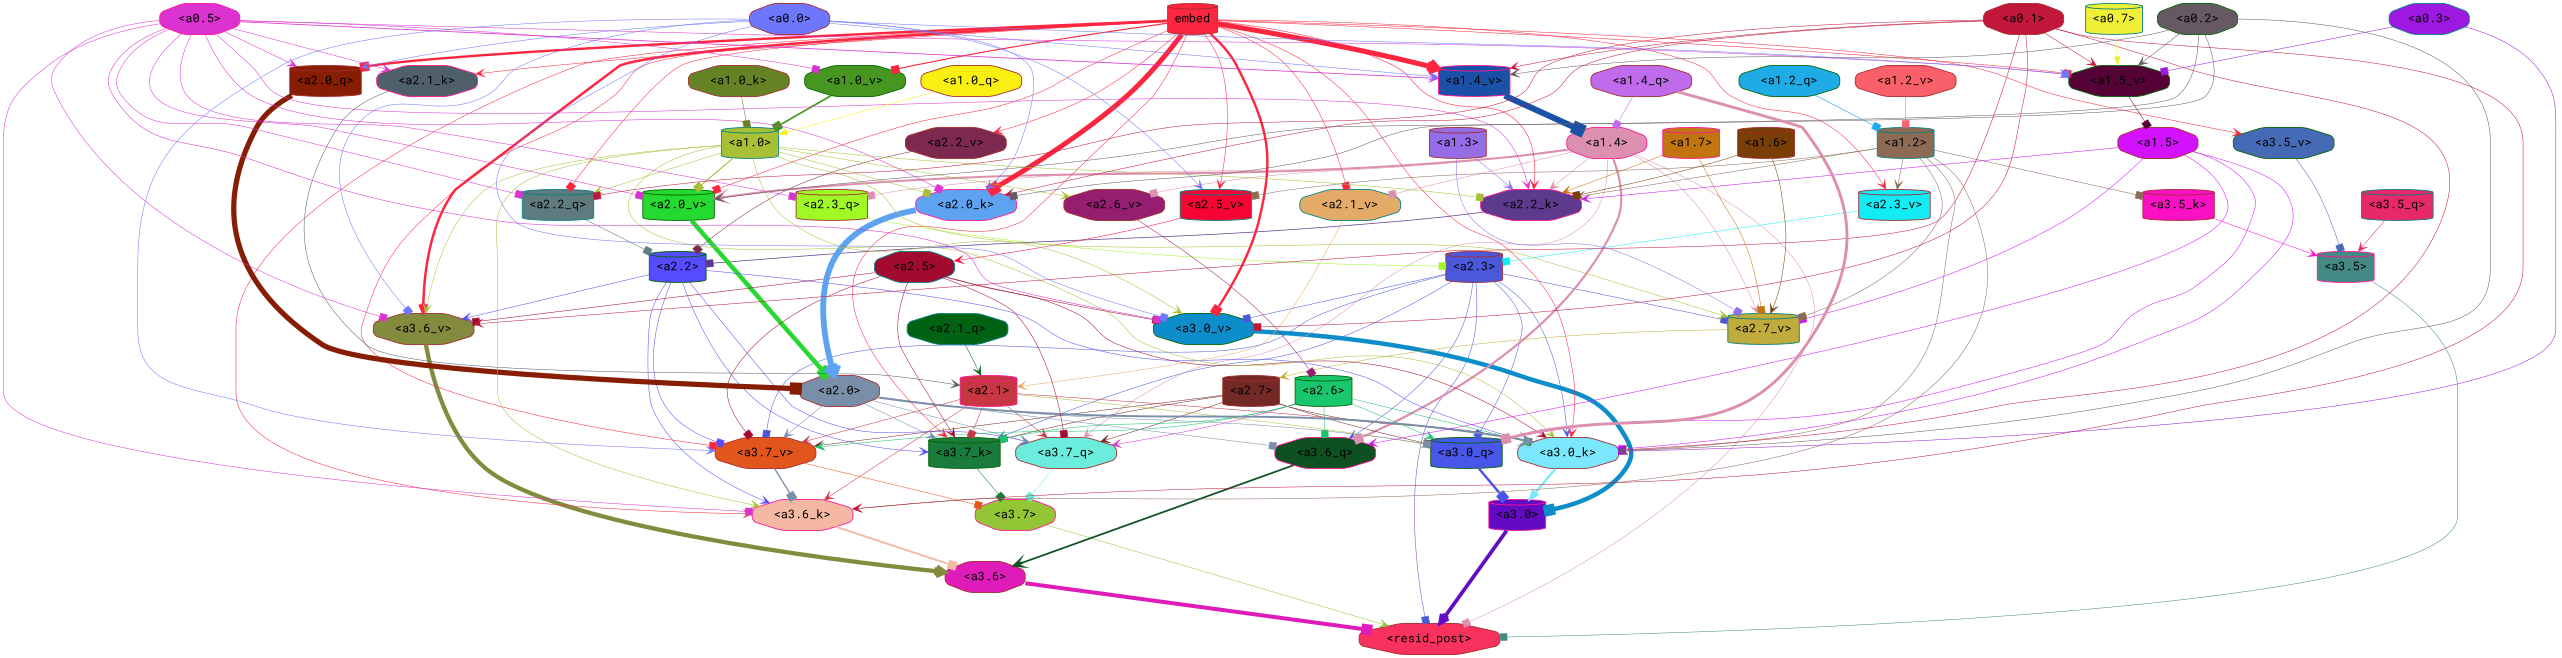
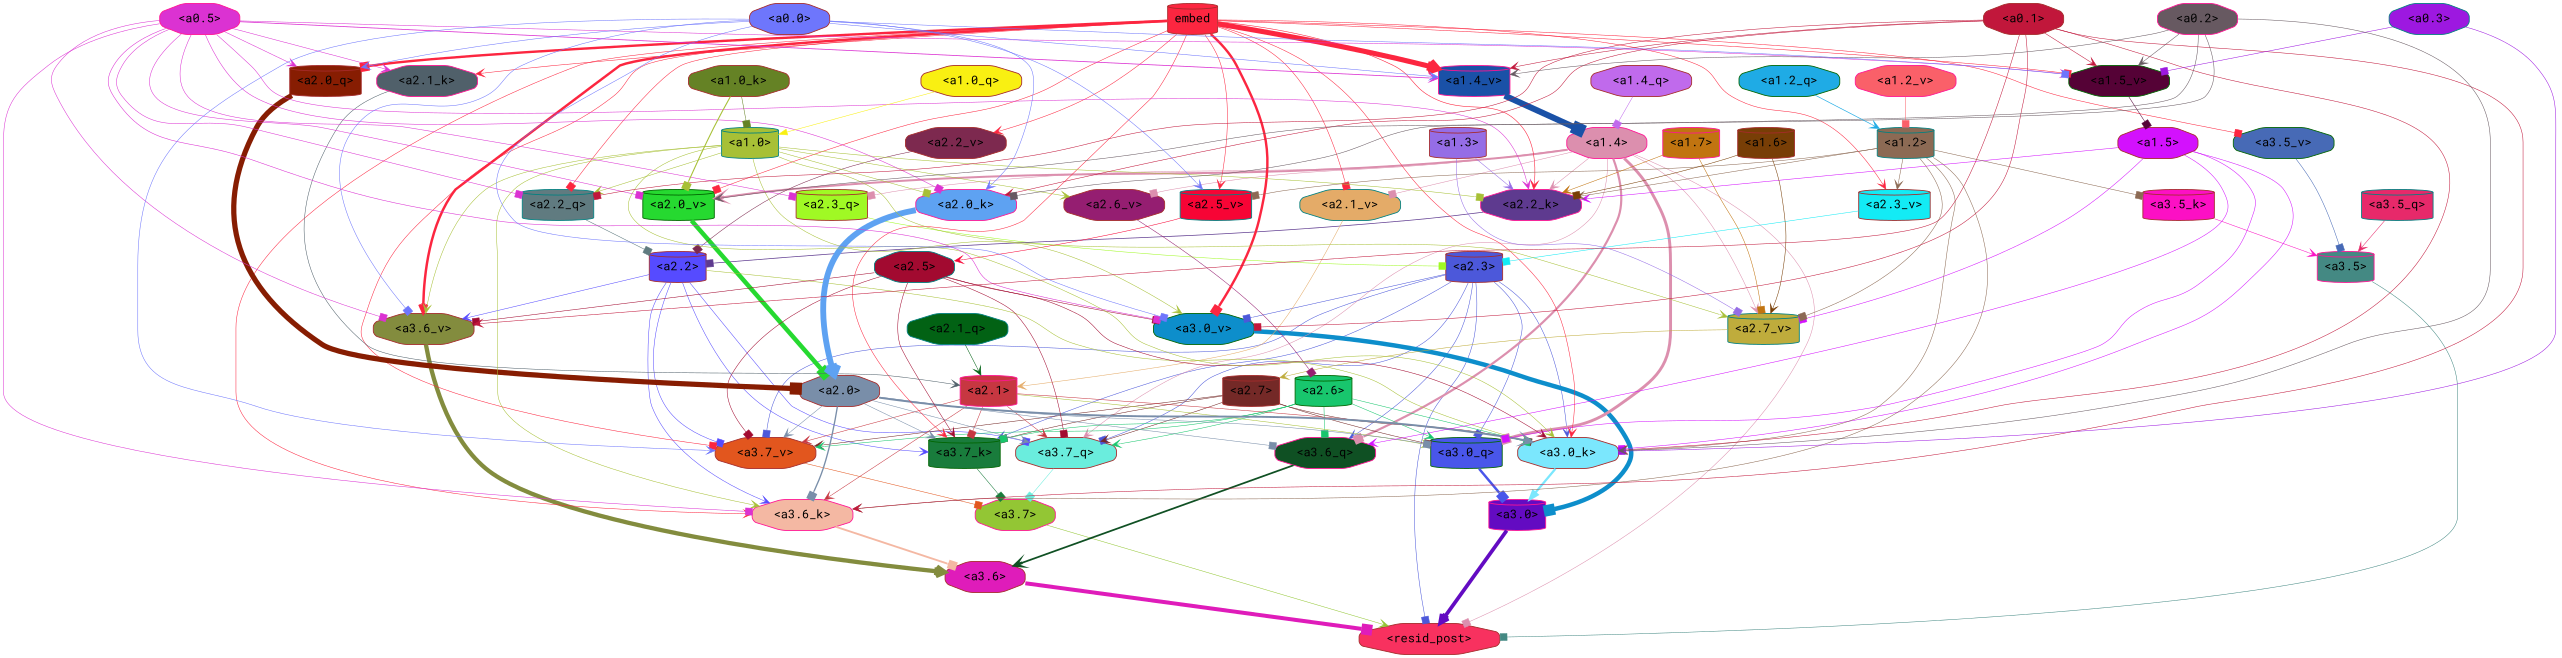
(2114, 19) -> none
(2198, 19) -> (2198, 19)
(1730, 43) -> (1730, 43)
(855, 81) -> none
(1906, 81) -> (1906, 81)
(1843, 110) -> (1843, 110)
(1098, 120) -> none
(718, 171) -> (708, 138)
(678, 267) -> (678, 267)
(1611, 296) -> (1224, 372)
(1818, 326) -> (1670, 343)
(1137, 357) -> (1137, 357)
(825, 422) -> (825, 422)
(1200, 429) -> (1200, 429)
(782, 480) -> (828, 452)
